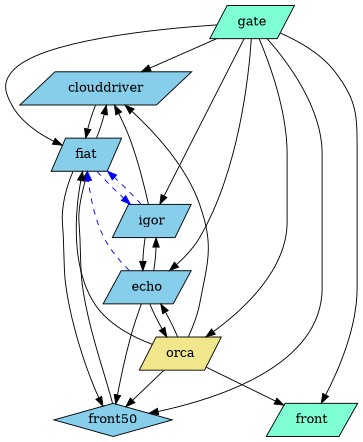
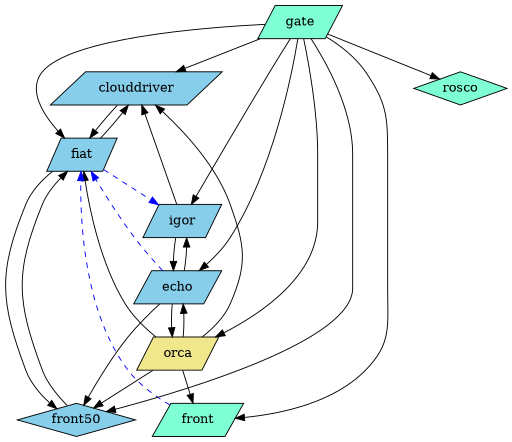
none -> (460, 88)
(128, 191) -> (97, 306)
